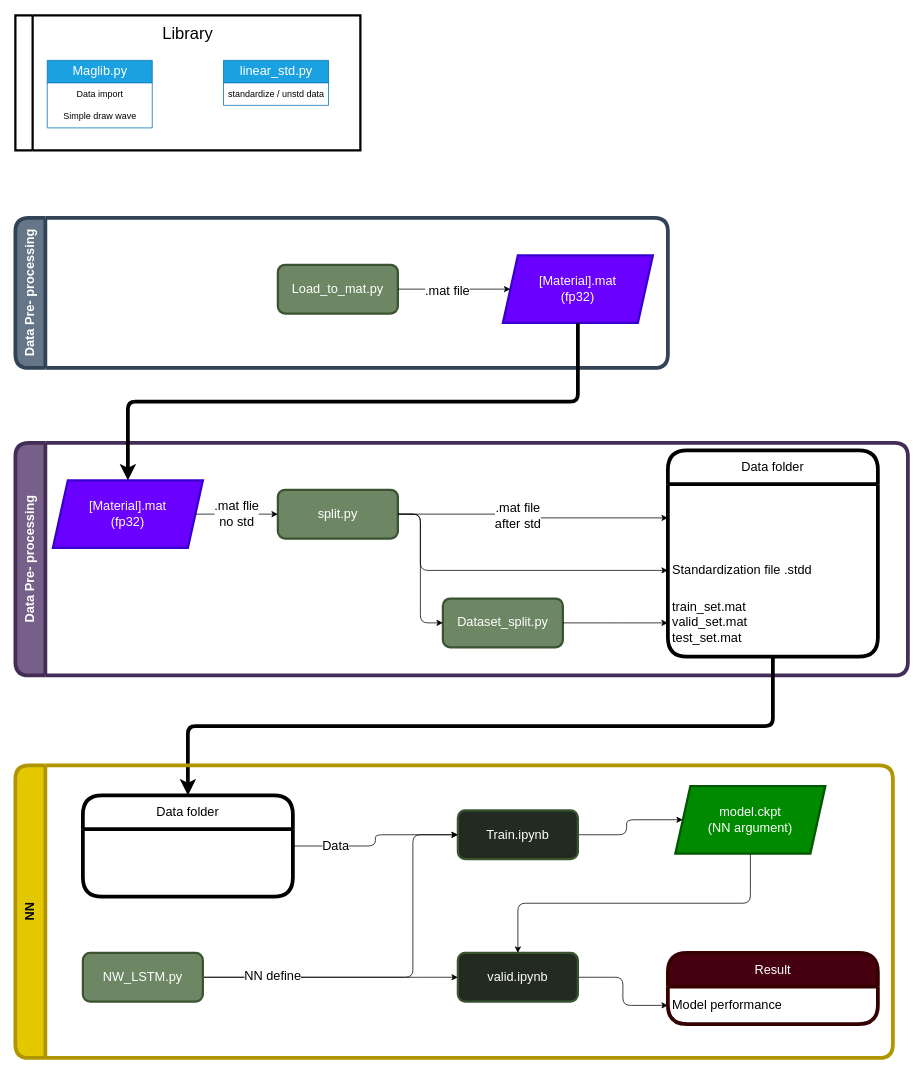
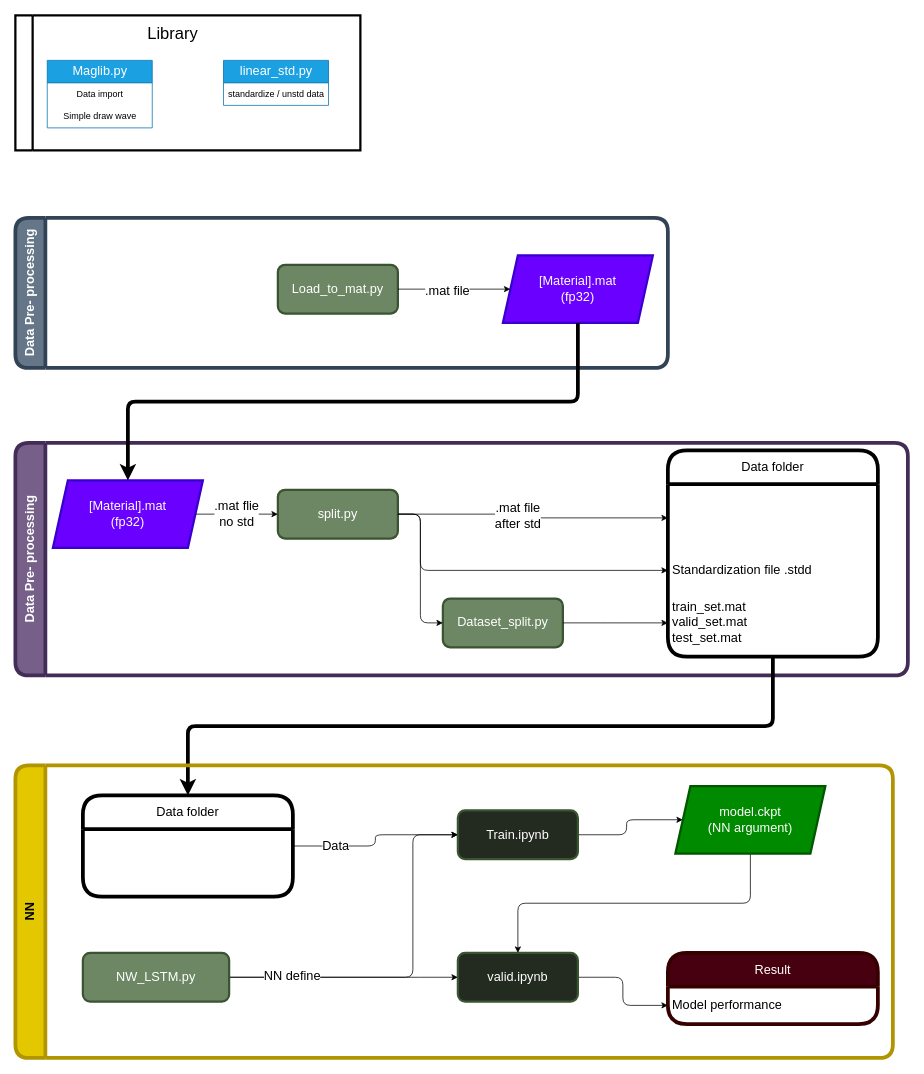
(188, 34) -> (173, 34)
(143, 977) -> (156, 977)
